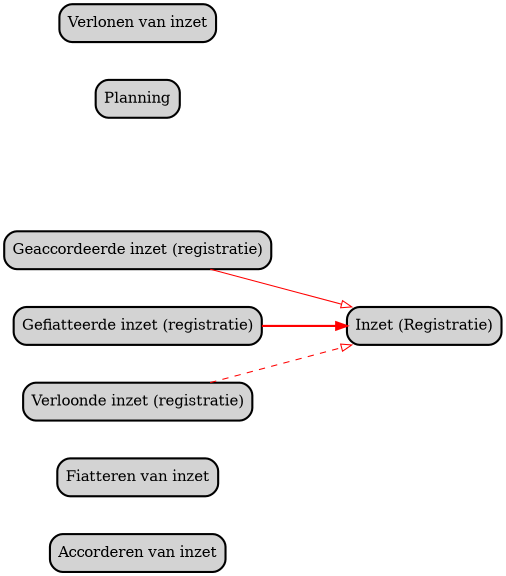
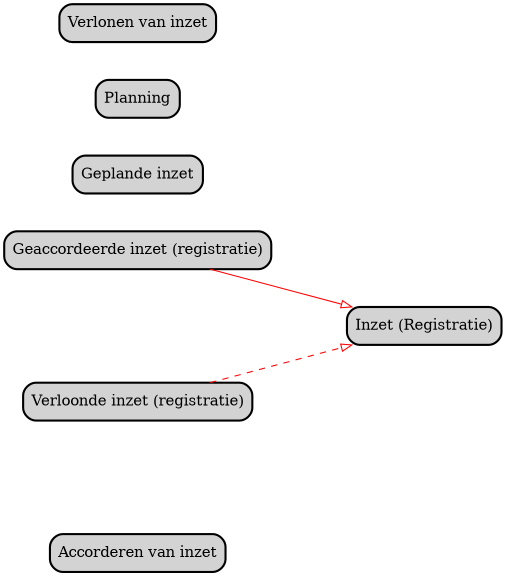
none -> (138, 175)
(138, 326) -> none
(138, 477) -> none
